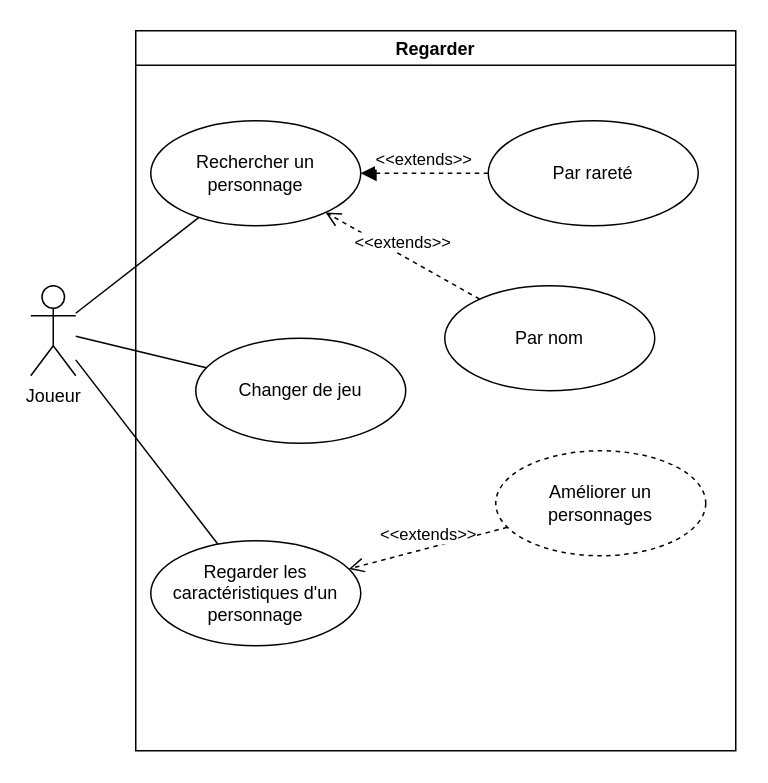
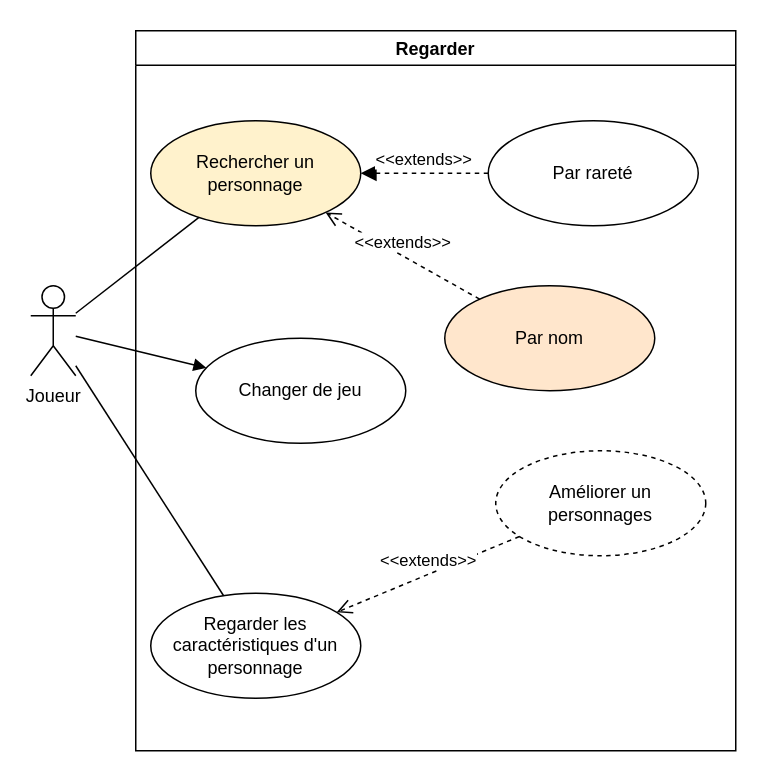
(256, 173) -> (256, 173)
(550, 338) -> (550, 338)
(197, 366) -> (192, 365)
(256, 593) -> (256, 646)
